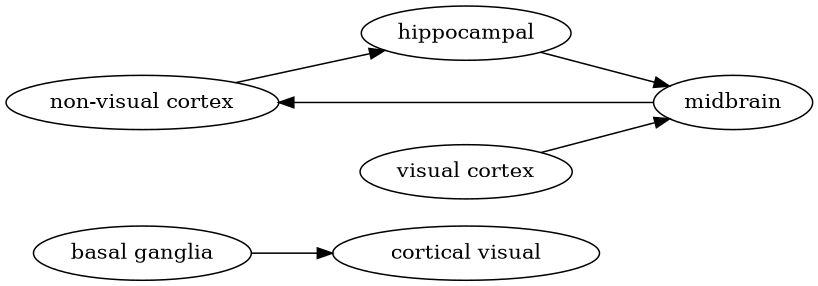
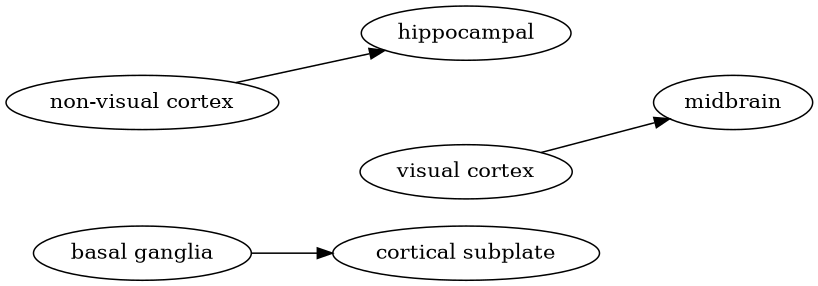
(597, 67) -> none
(474, 102) -> none
(466, 253) -> (466, 253)
